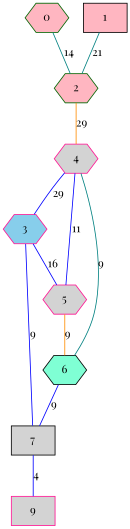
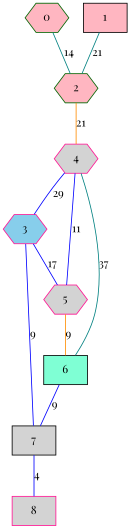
(82, 123) -> (81, 123)
(53, 264) -> (53, 264)
(101, 264) -> (104, 264)
(65, 370) -> (66, 370)
(33, 511) -> (34, 511)
